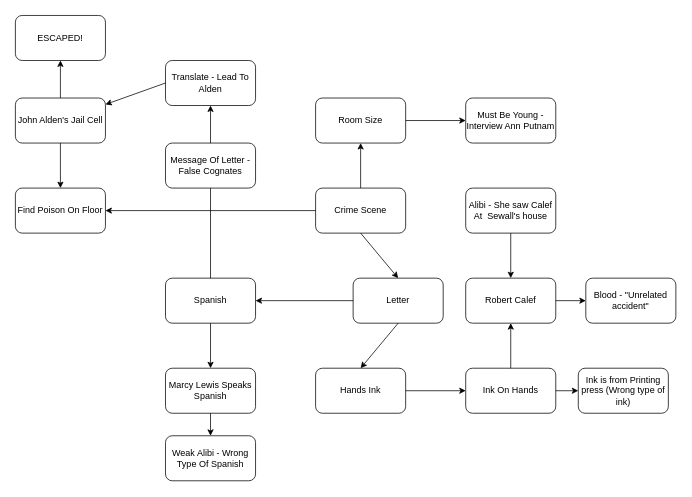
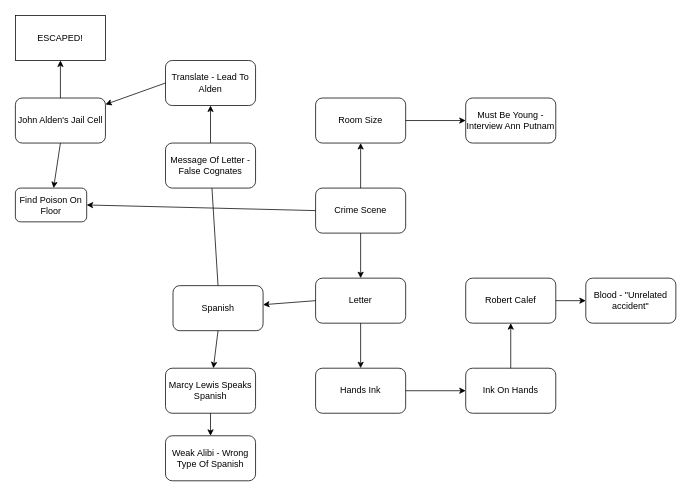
(60, 38) -> (60, 38)
(60, 210) -> (51, 205)
(510, 210) -> none
(510, 253) -> none
(210, 300) -> (218, 308)
(398, 300) -> (360, 300)
(564, 390) -> none
(623, 390) -> none
